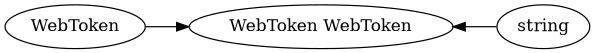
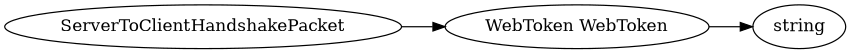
(75, 27) -> (203, 27)
(481, 27) -> (724, 27)
